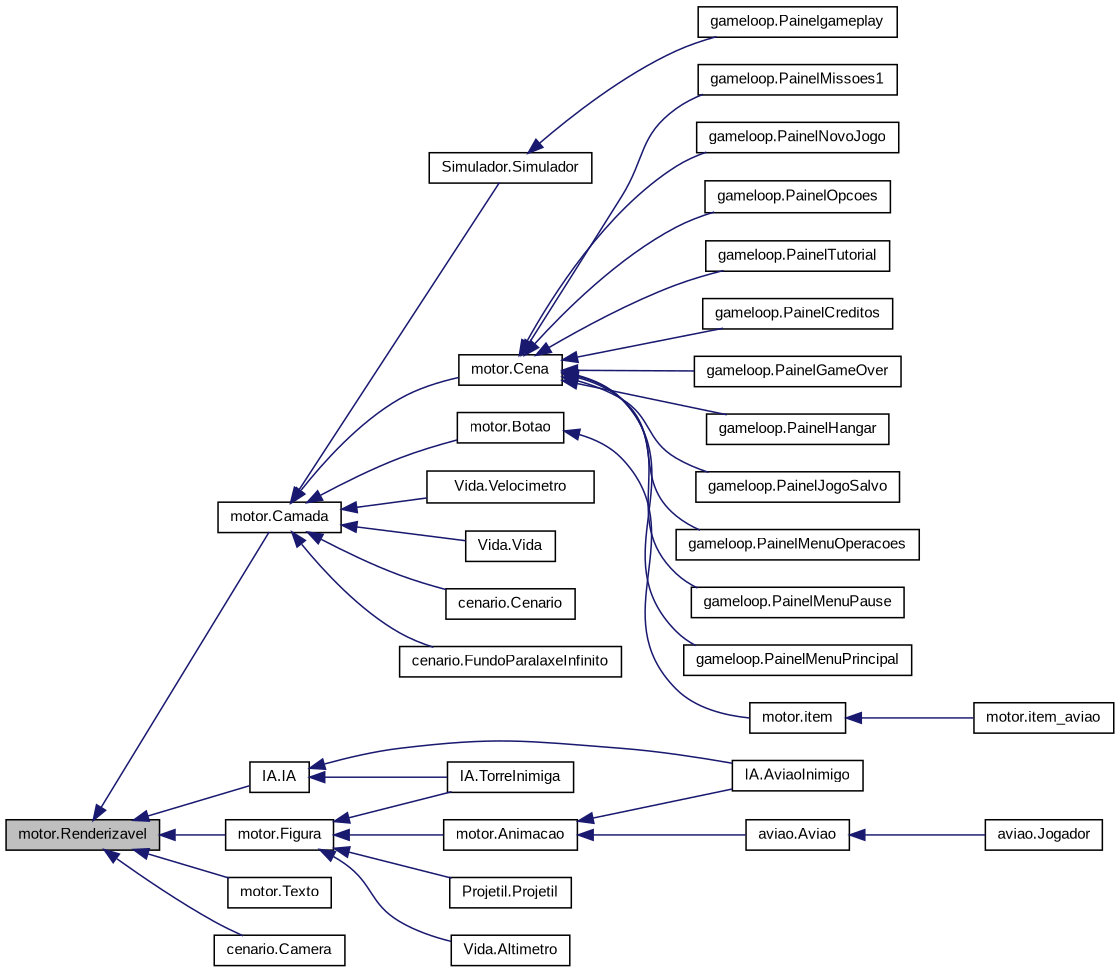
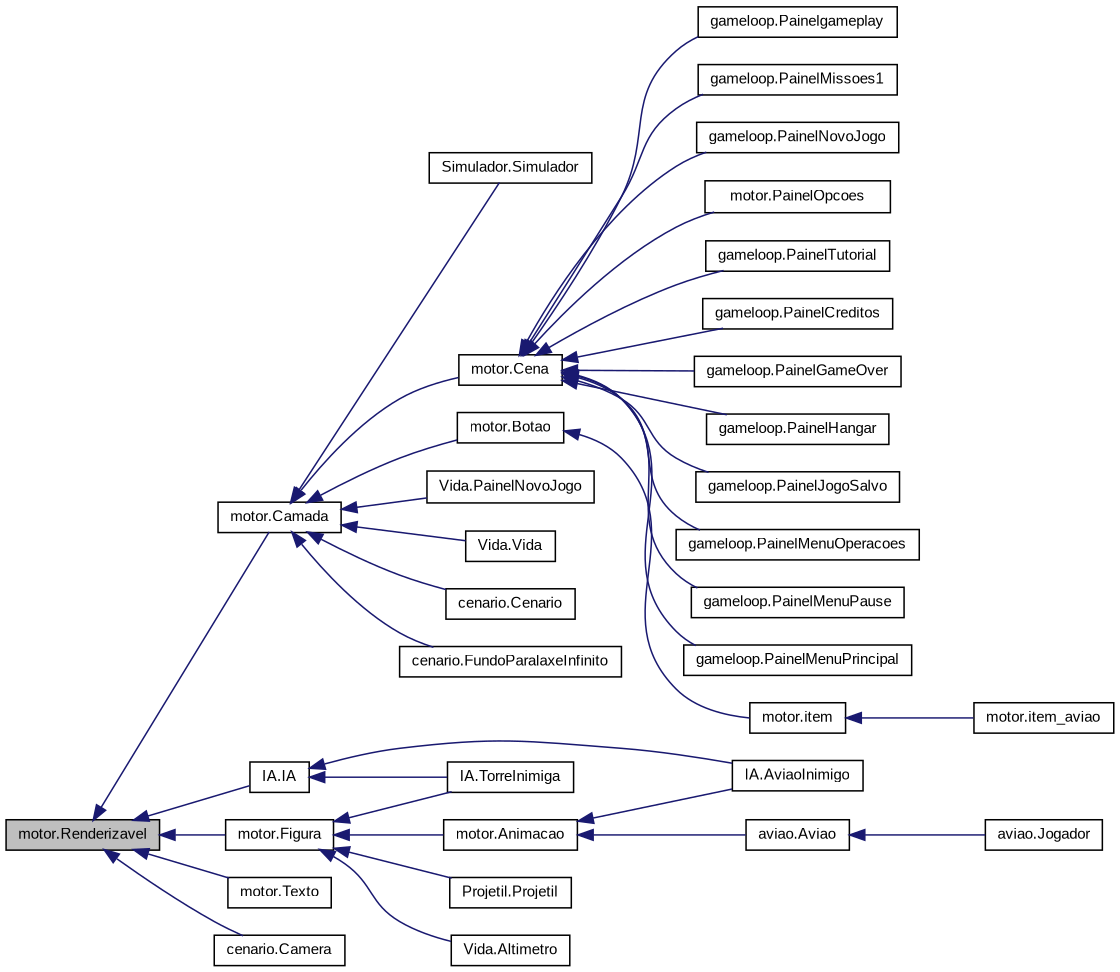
(623, 81) -> (638, 139)
(798, 197) -> (798, 197)
(511, 487) -> (511, 487)
